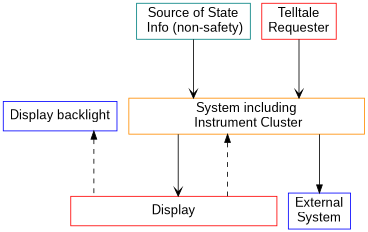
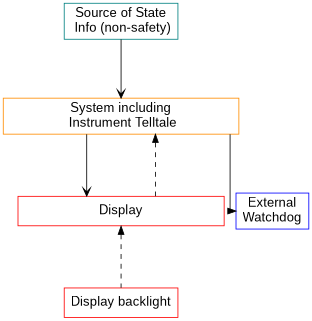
(299, 21) -> none
(60, 116) -> (121, 303)
(247, 116) -> (121, 116)
(94, 168) -> (121, 261)
(319, 211) -> (272, 211)
